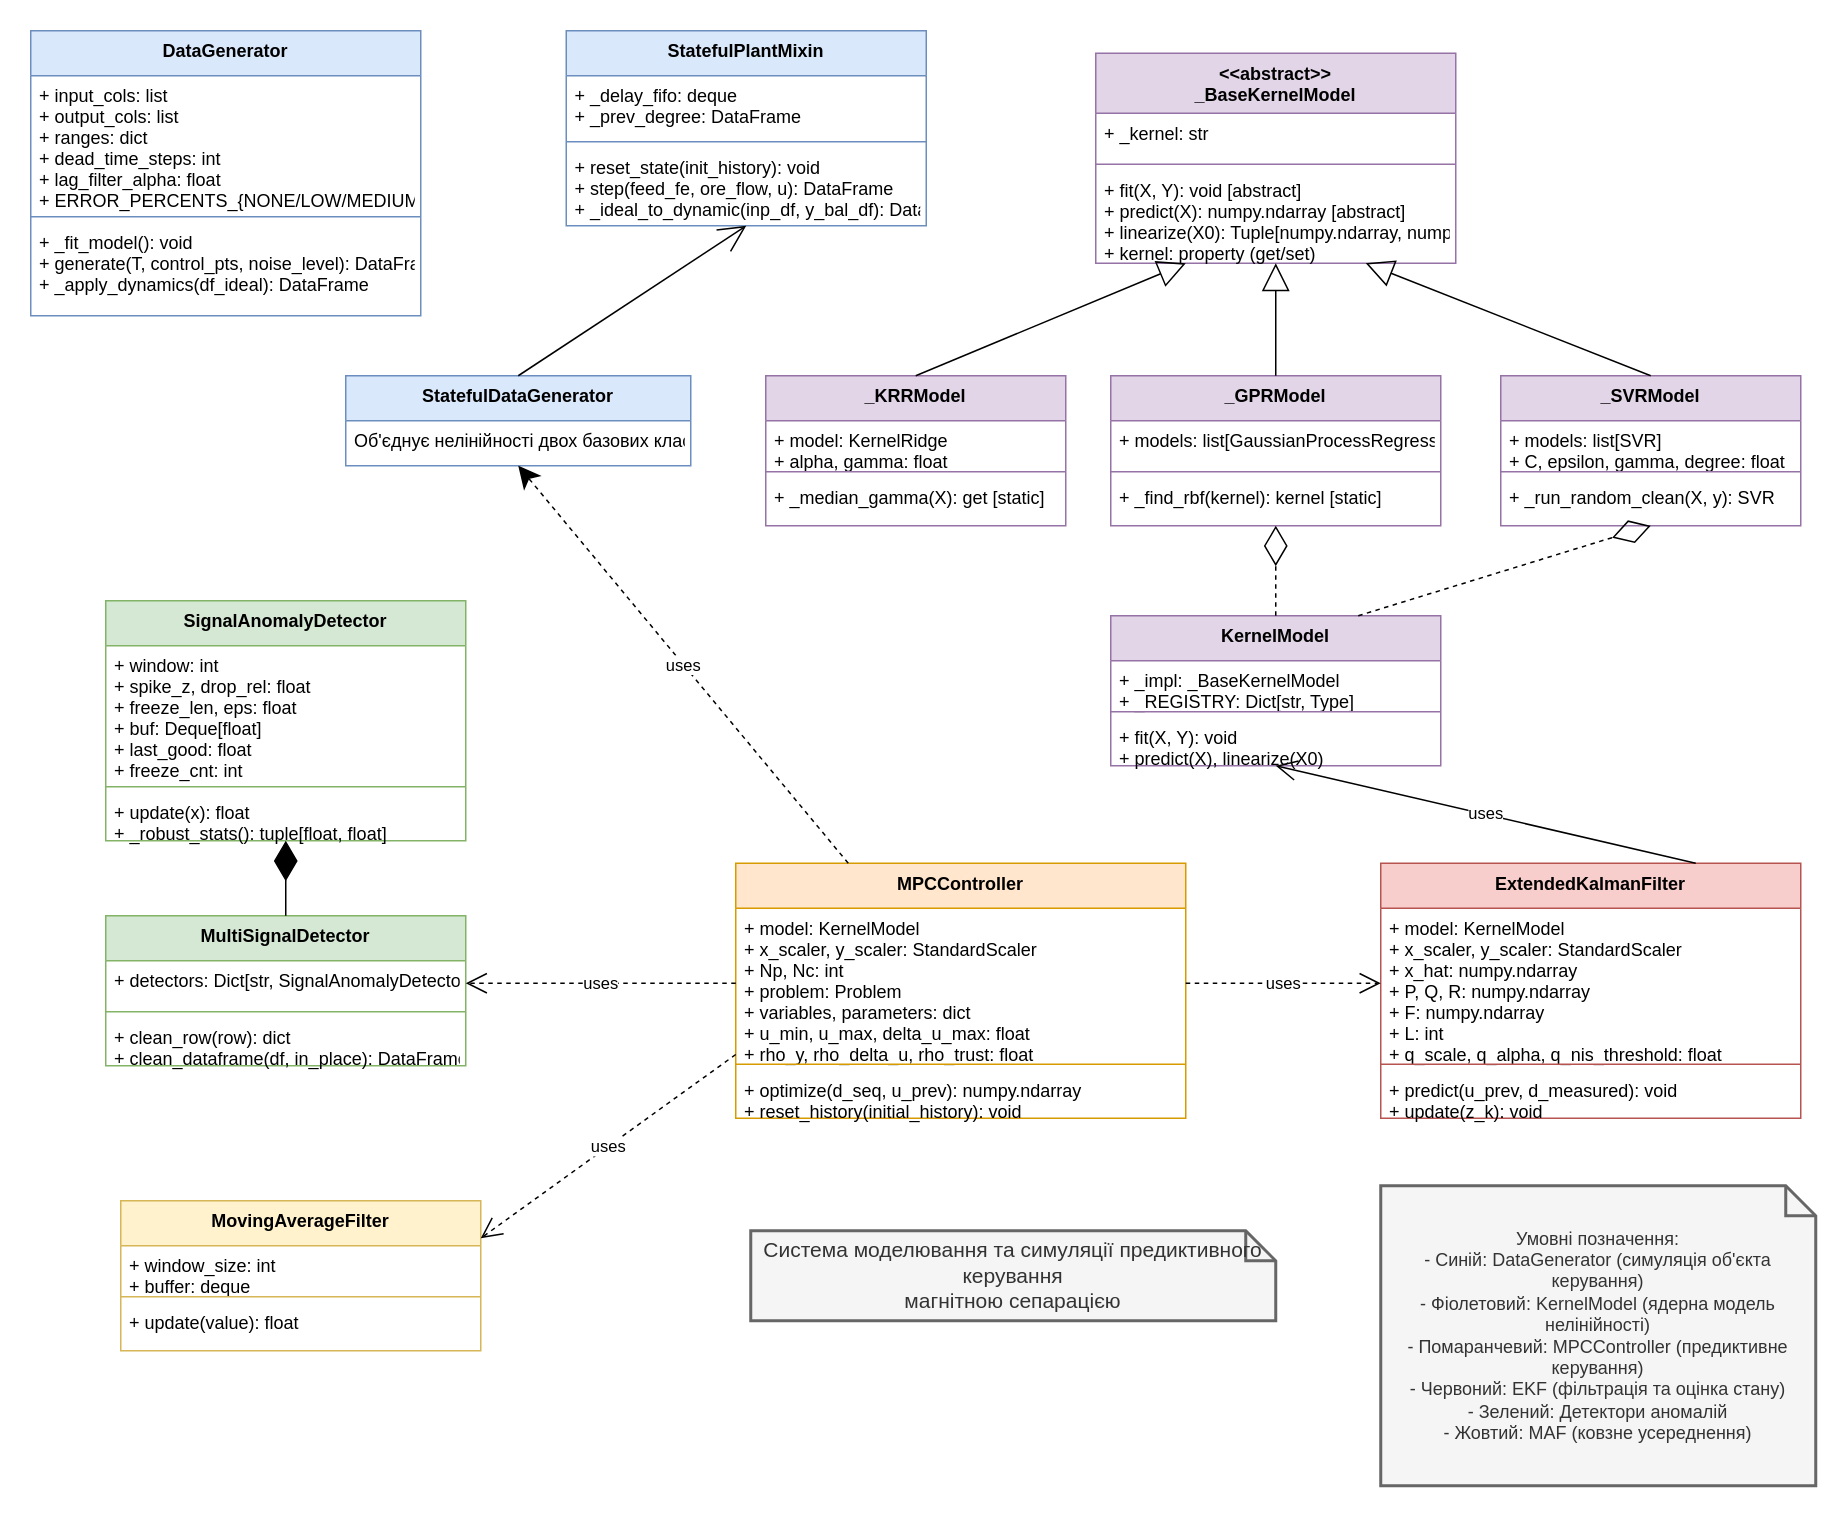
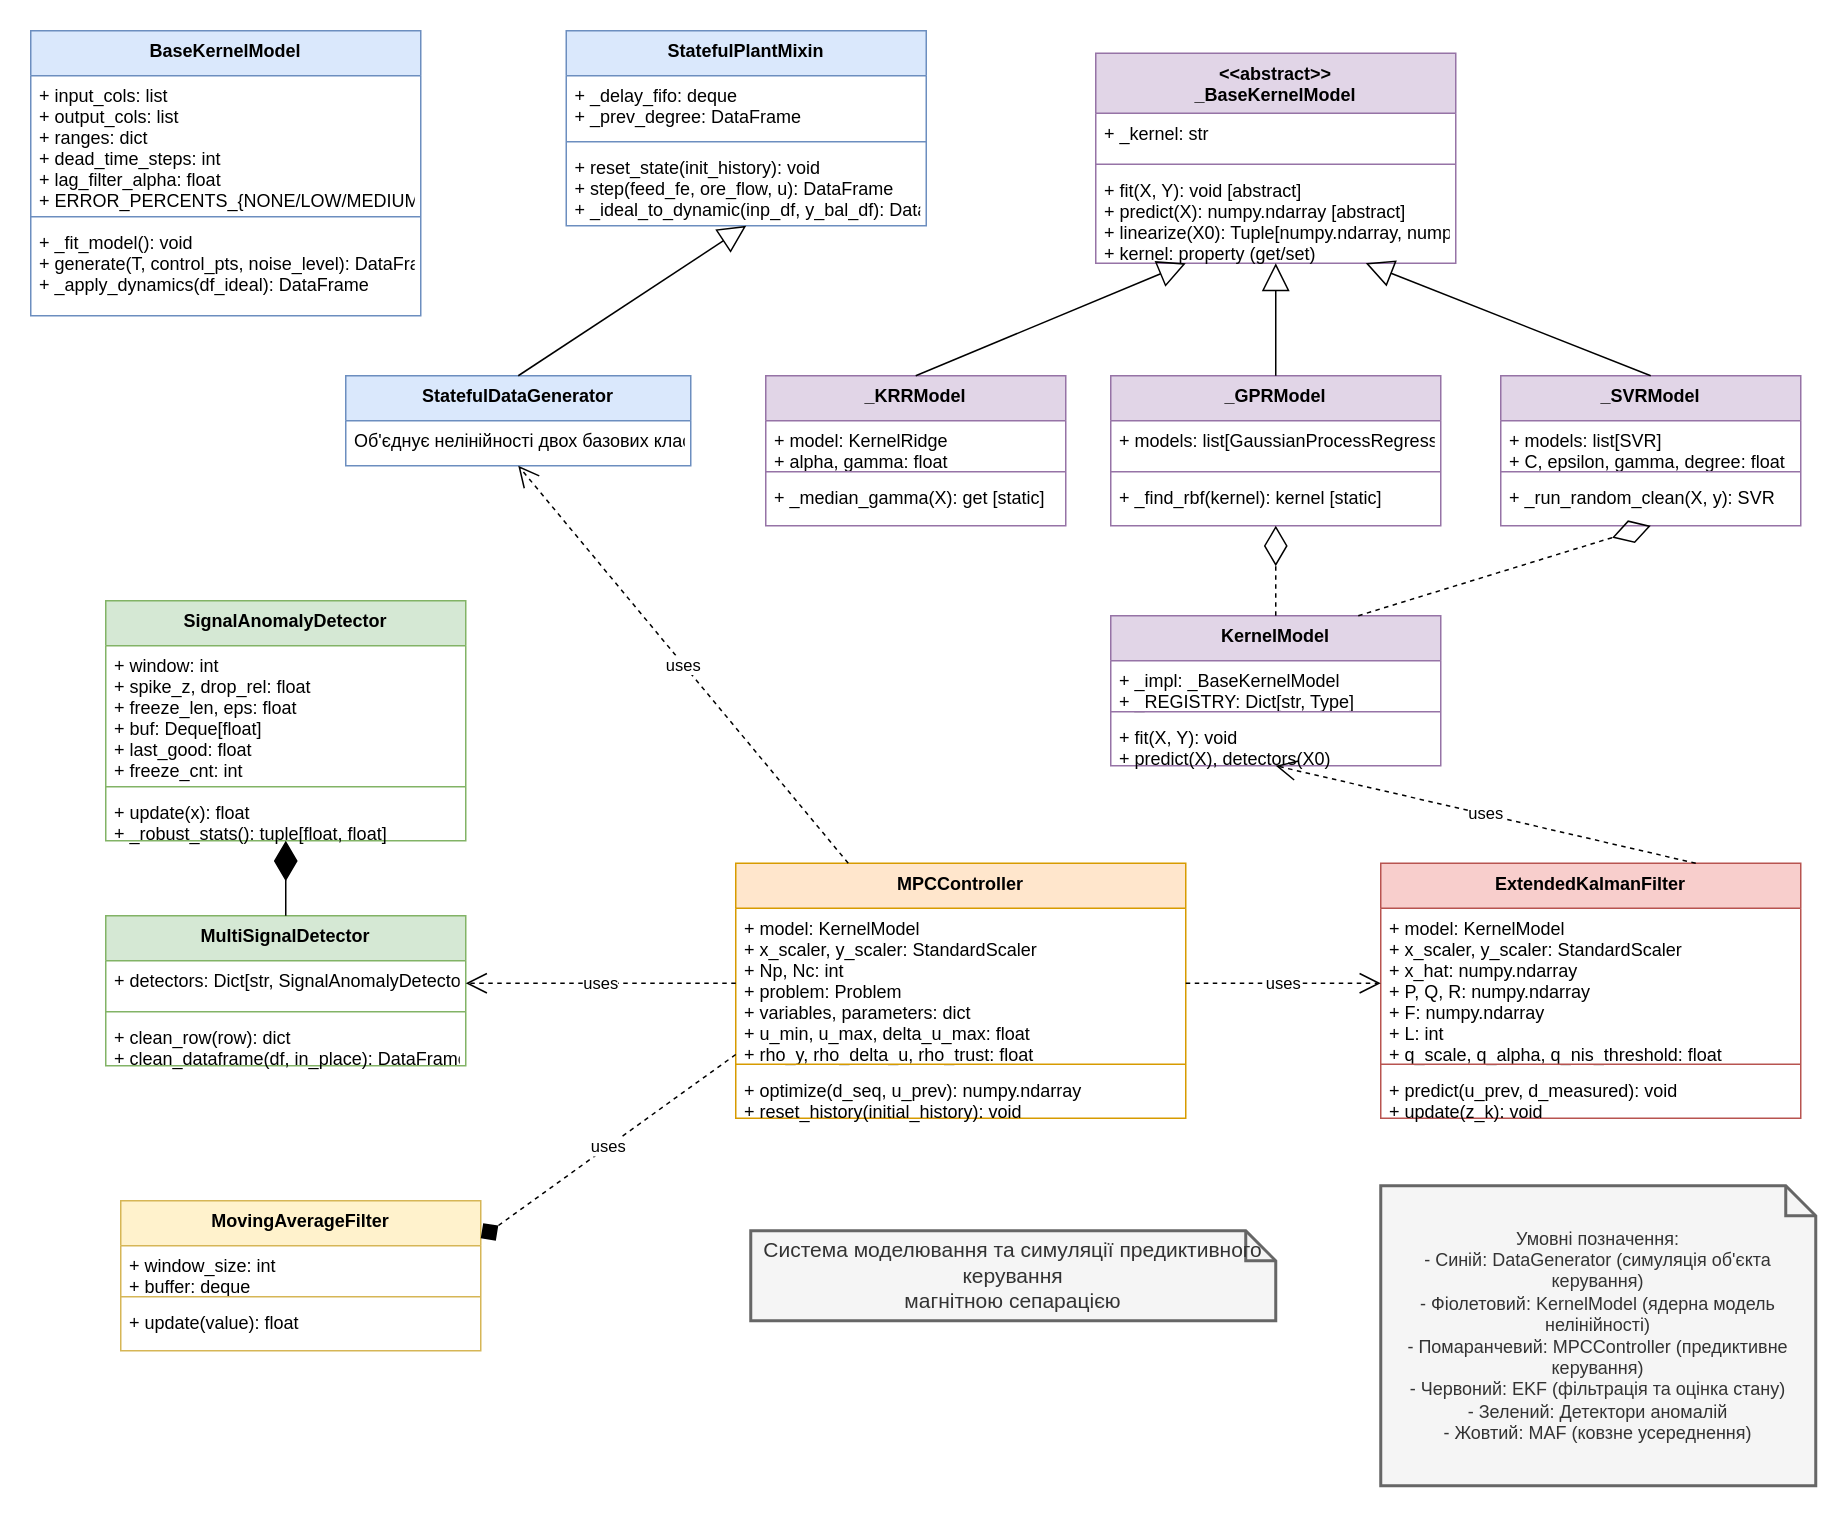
(225, 51) -> (225, 51)
(733, 235) -> (723, 241)
(529, 479) -> (526, 474)
(1188, 738) -> (1188, 738)
(1596, 840) -> (1596, 840)
(492, 1230) -> (498, 1226)
